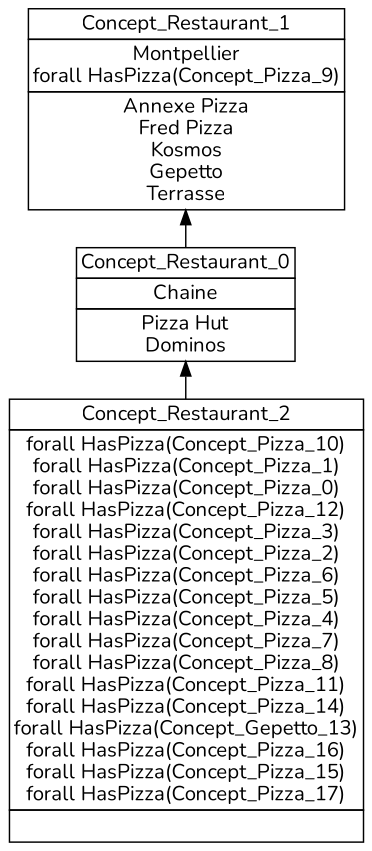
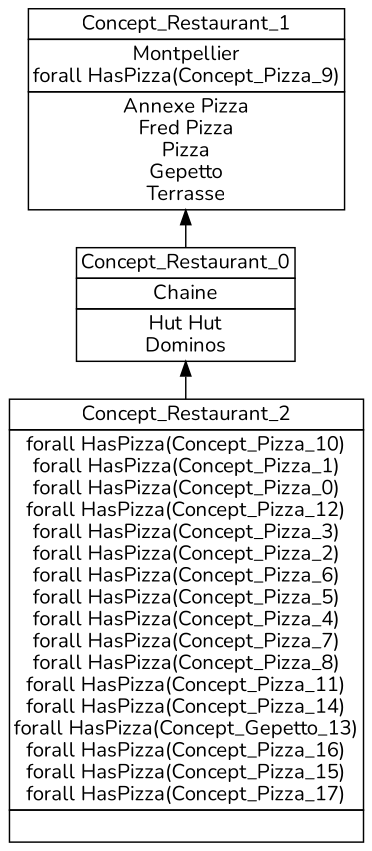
(186, 150) -> (186, 150)
(186, 323) -> (186, 323)
